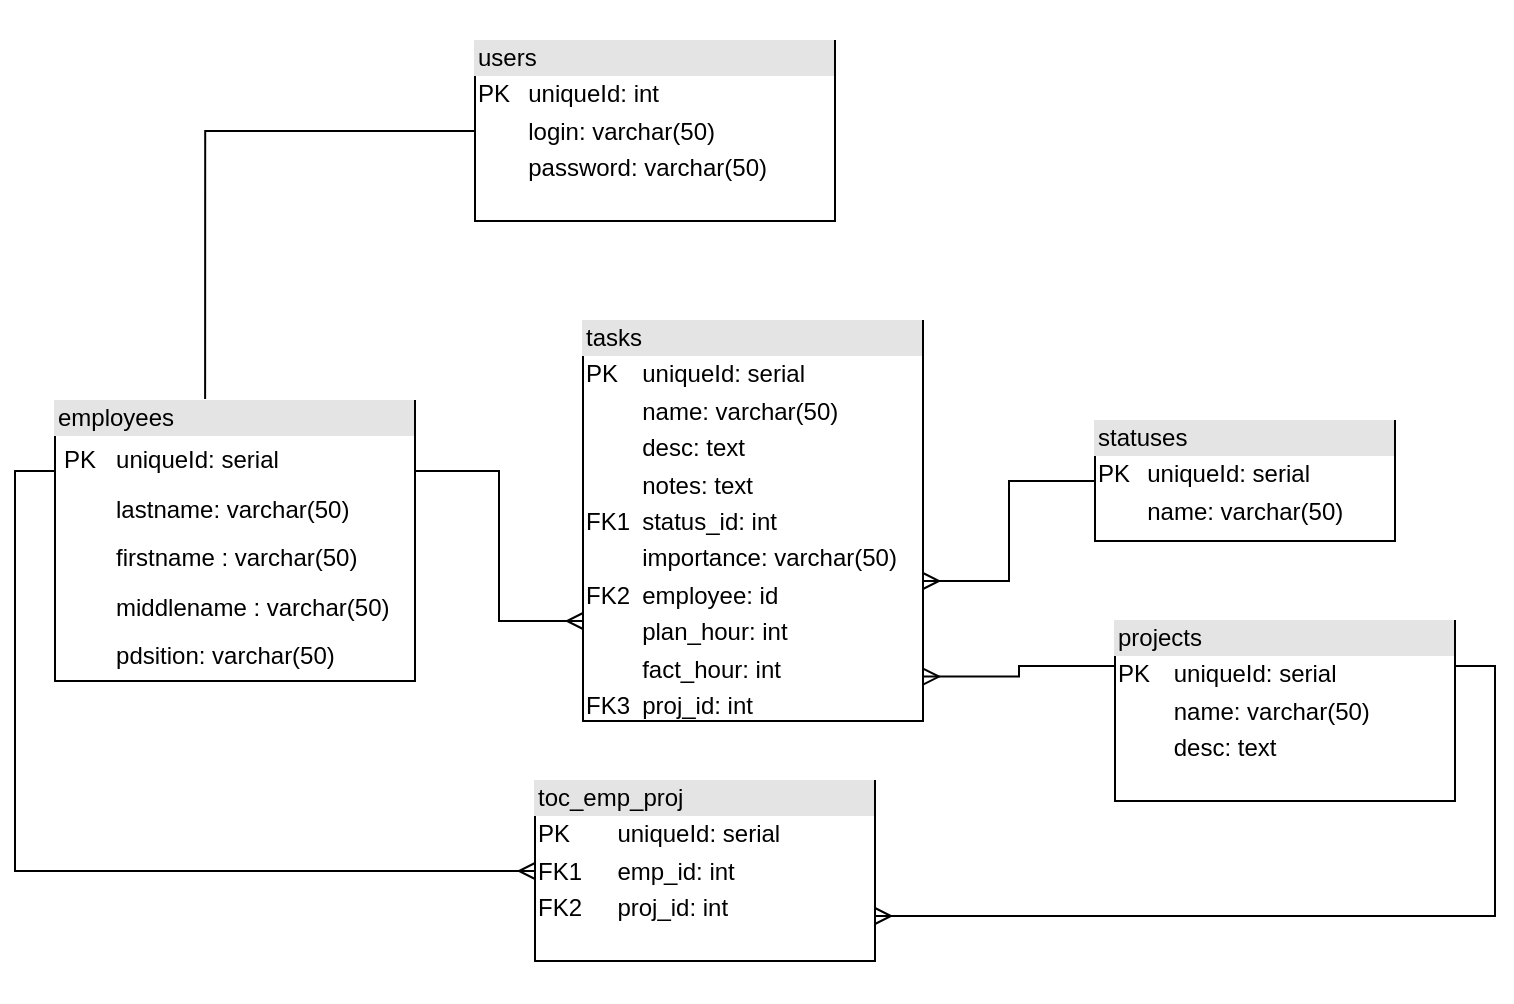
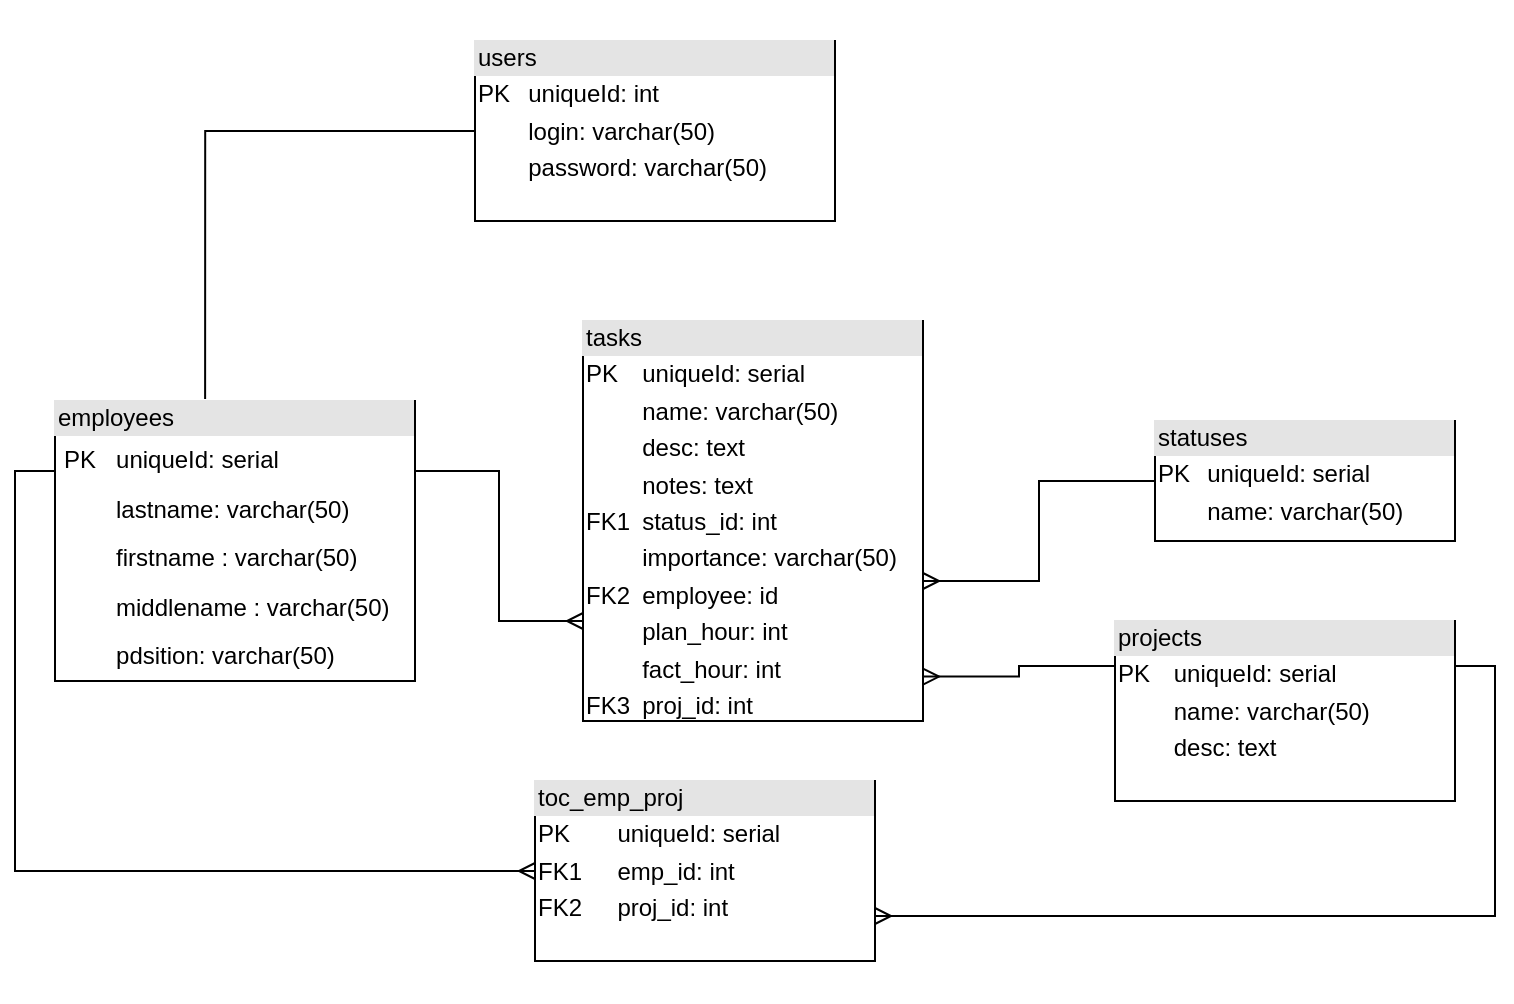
(1245, 481) -> (1305, 481)
